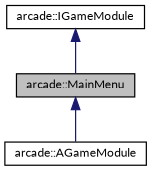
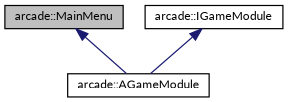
(76, 58) -> (172, 55)
